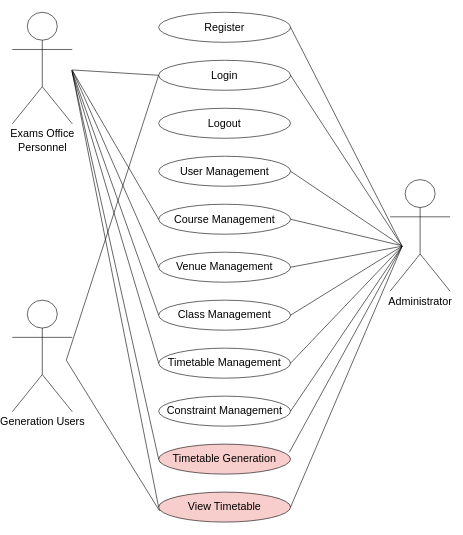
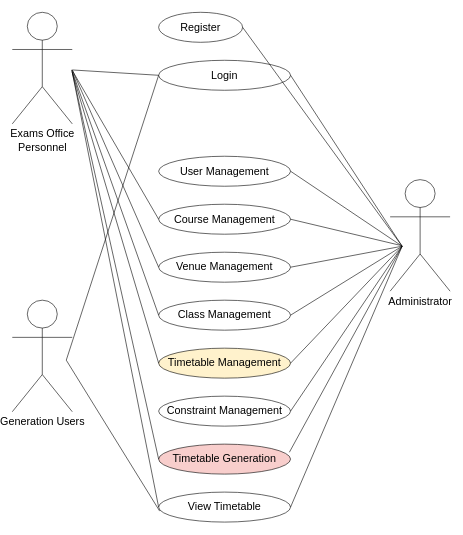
(225, 27) -> (201, 27)
(225, 123) -> none
(225, 363) -> (225, 363)
(225, 507) -> (225, 507)
